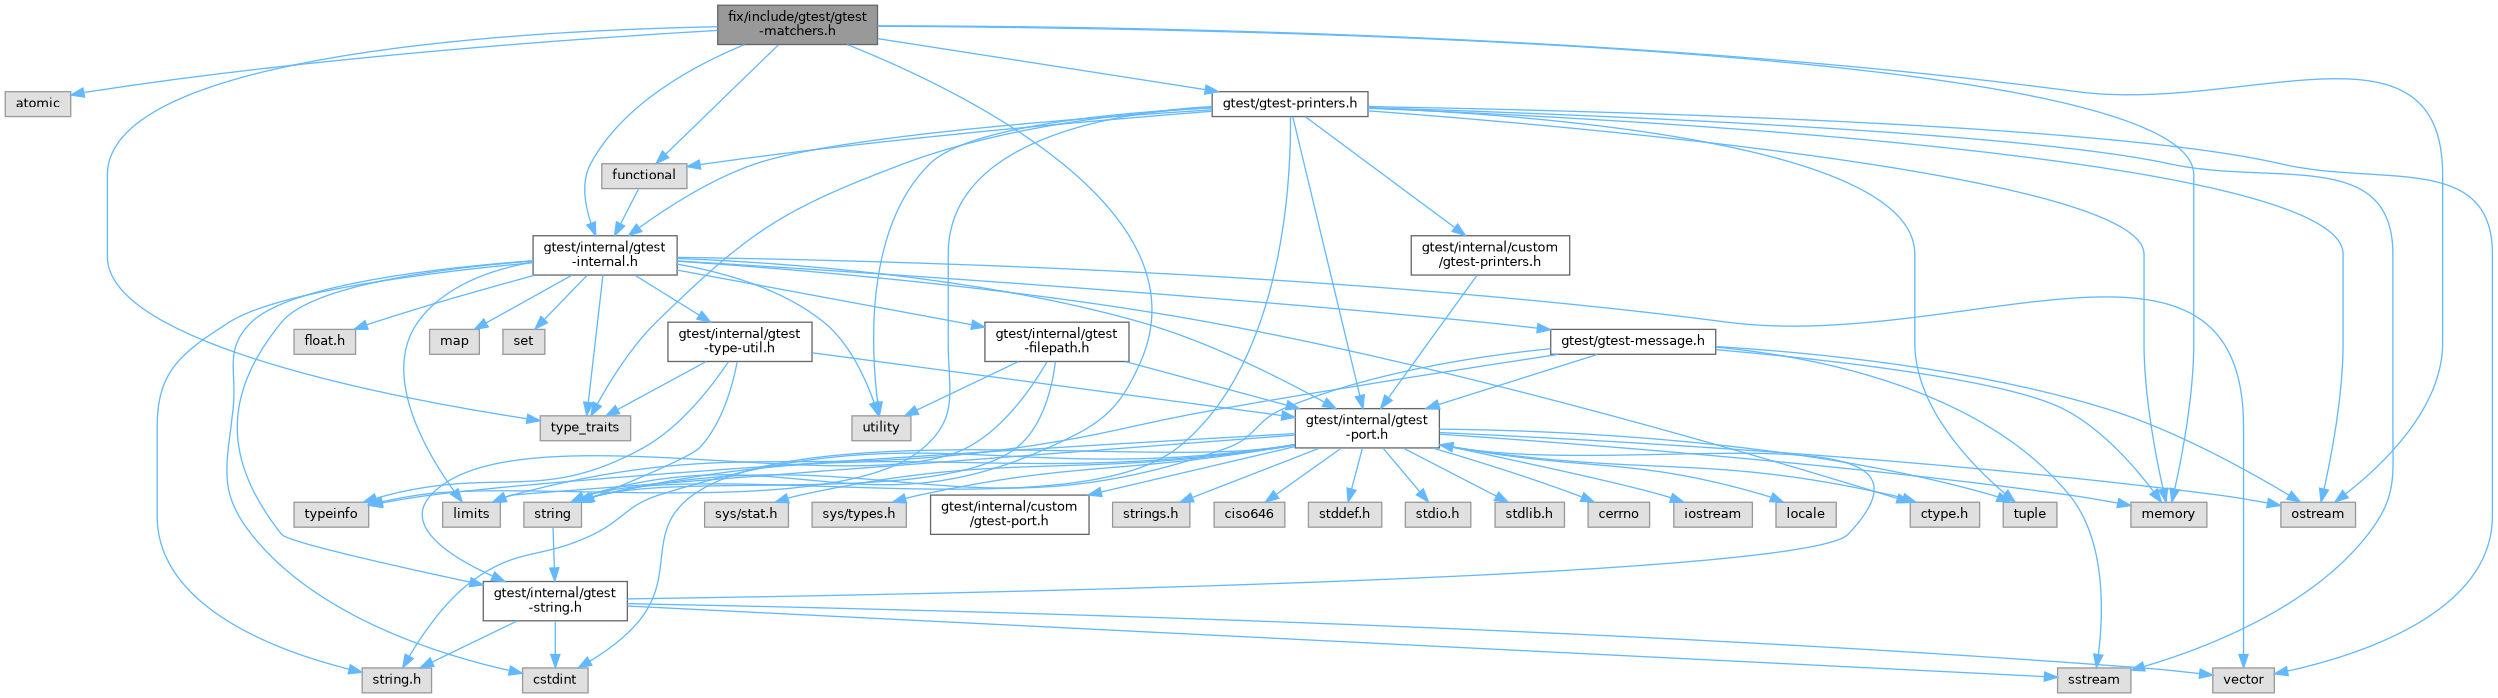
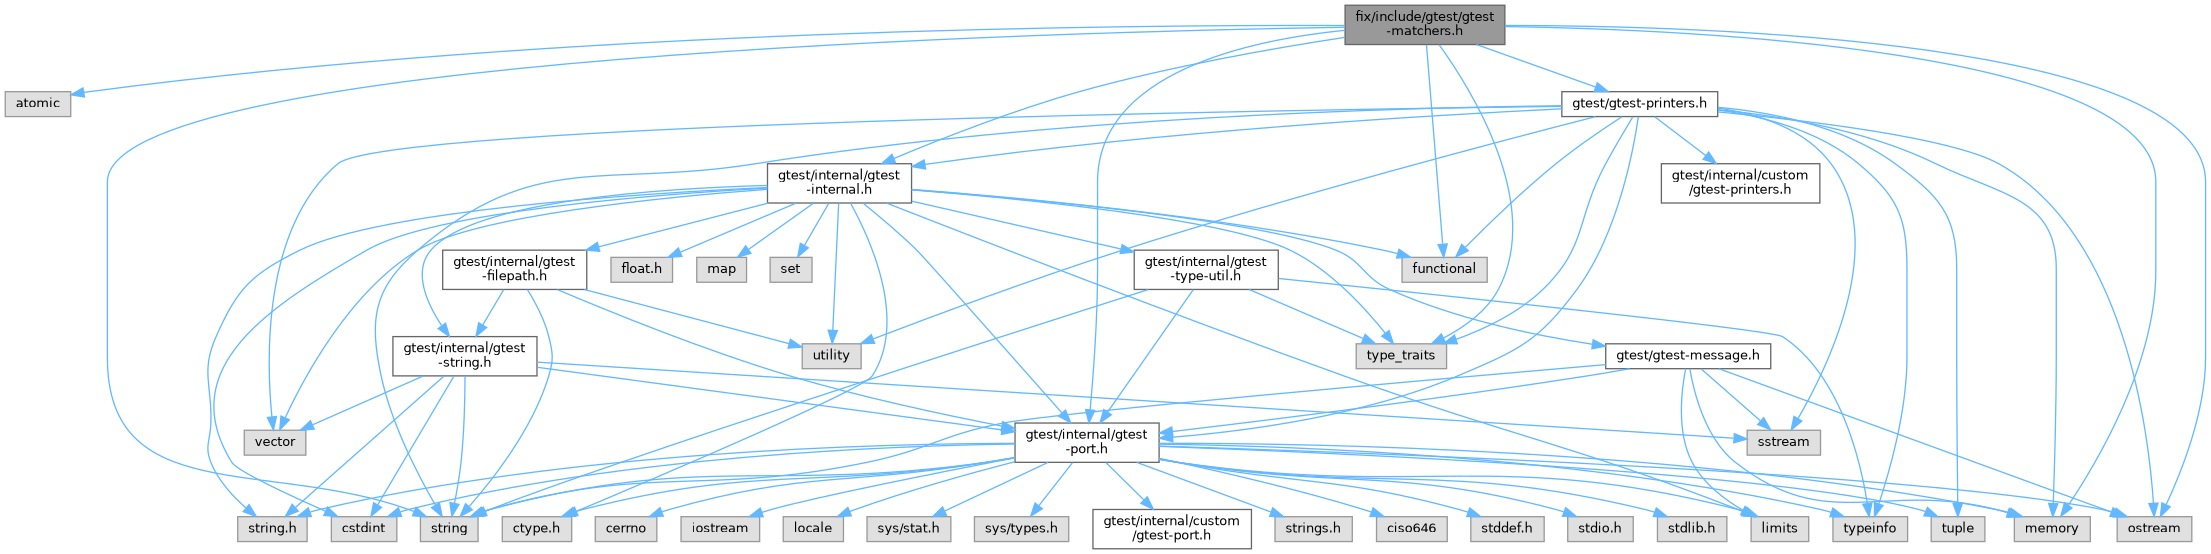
(630, 206) -> (1156, 214)
(1433, 336) -> (1103, 152)
(553, 540) -> (463, 440)
